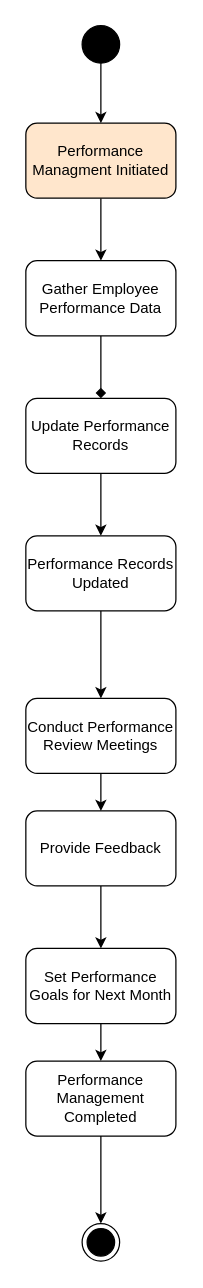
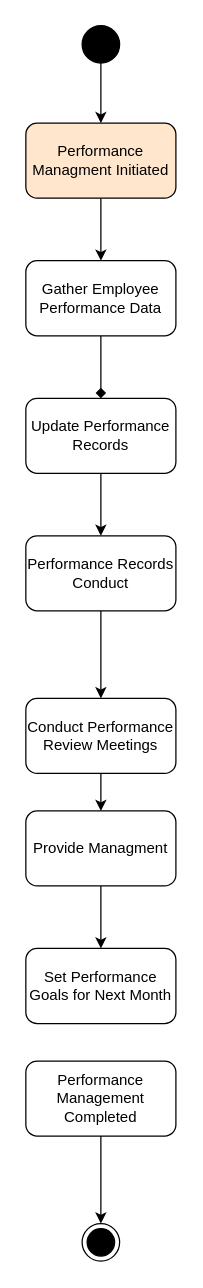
(101, 573) -> (101, 573)
(101, 848) -> (101, 848)
(101, 1046) -> none
